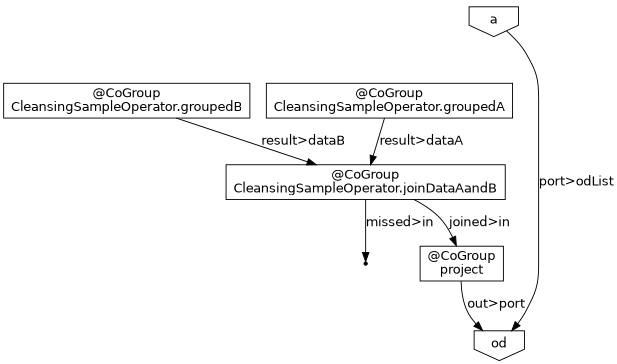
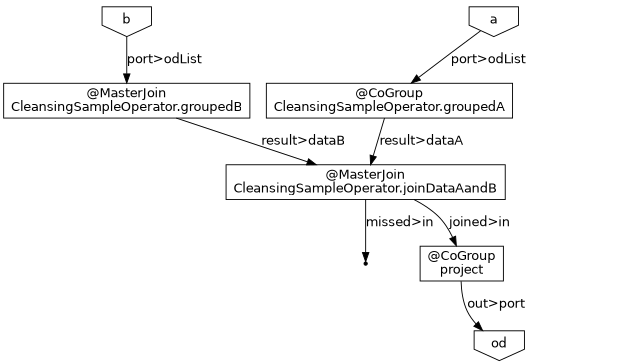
none -> (127, 20)
(127, 101) -> (127, 101)
(539, 175) -> (450, 54)
(366, 182) -> (366, 182)
